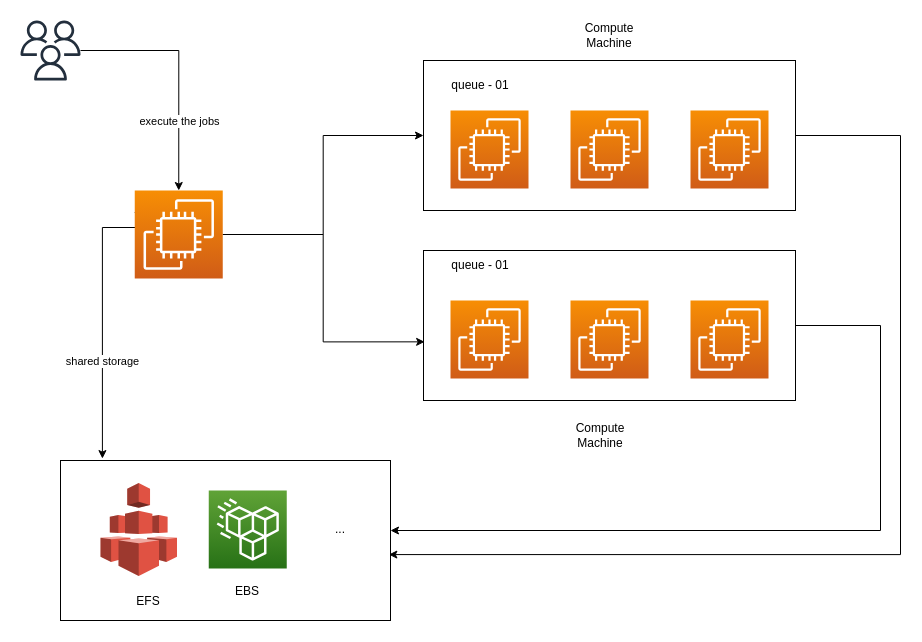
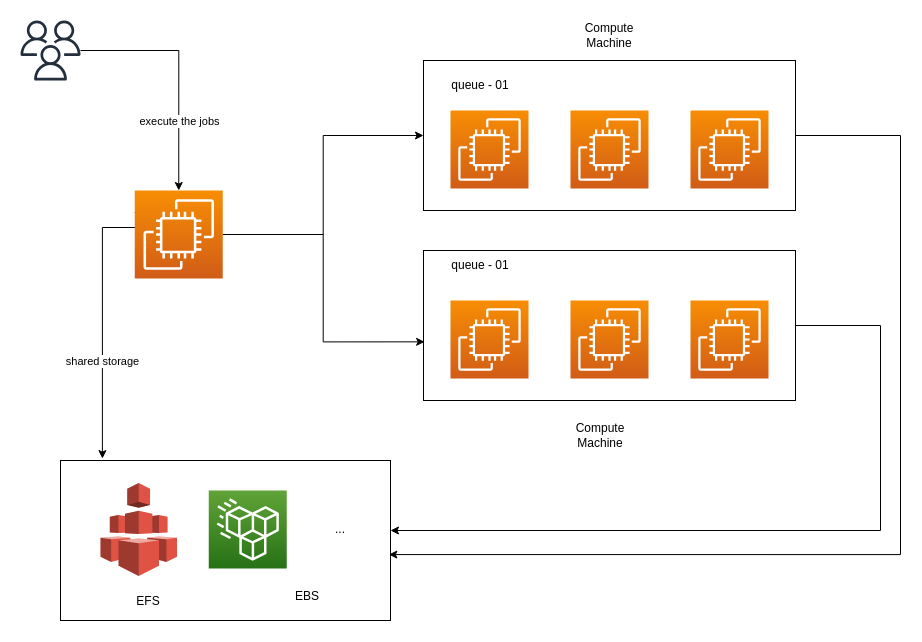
(248, 591) -> (308, 596)
